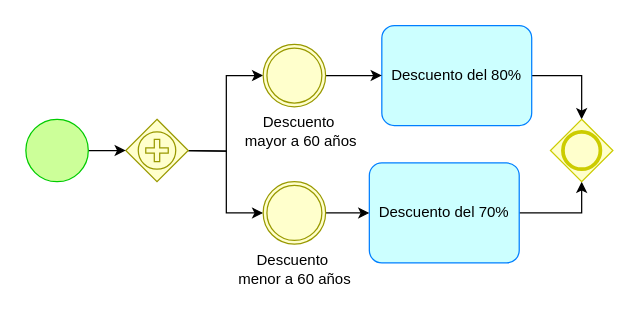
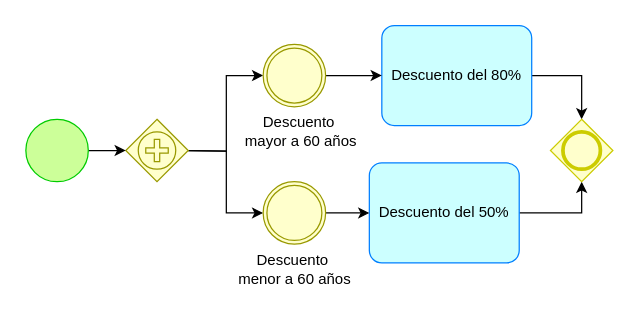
(444, 213) -> (444, 213)
